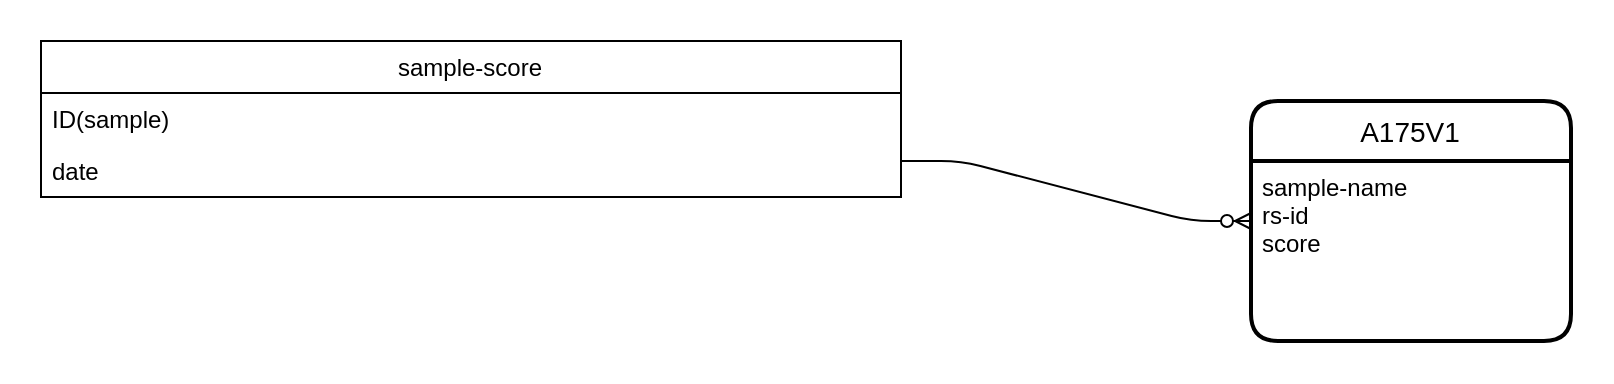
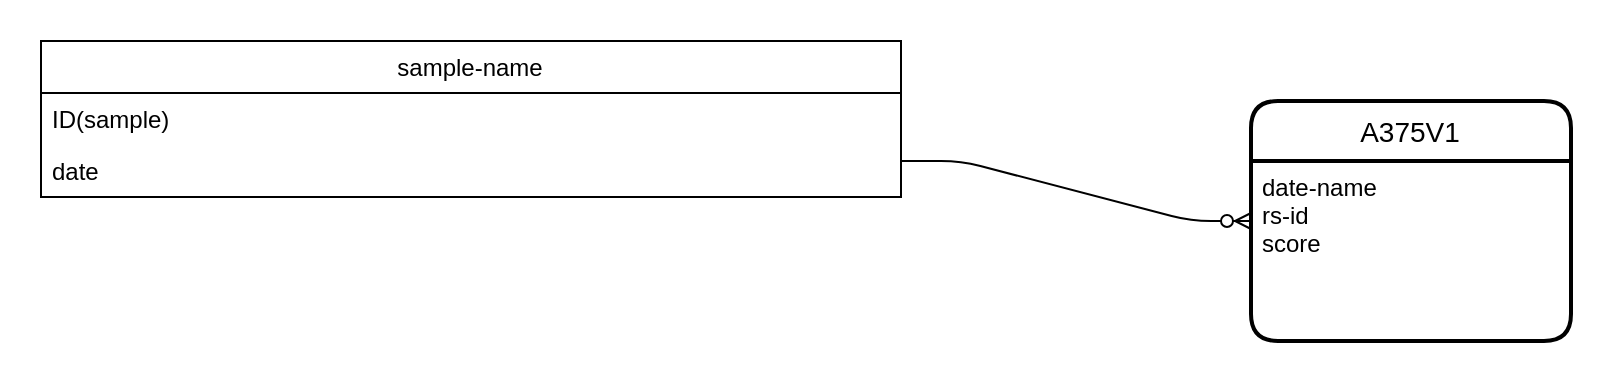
(470, 68) -> (470, 68)
(1410, 133) -> (1410, 133)
(1333, 188) -> (1322, 188)
